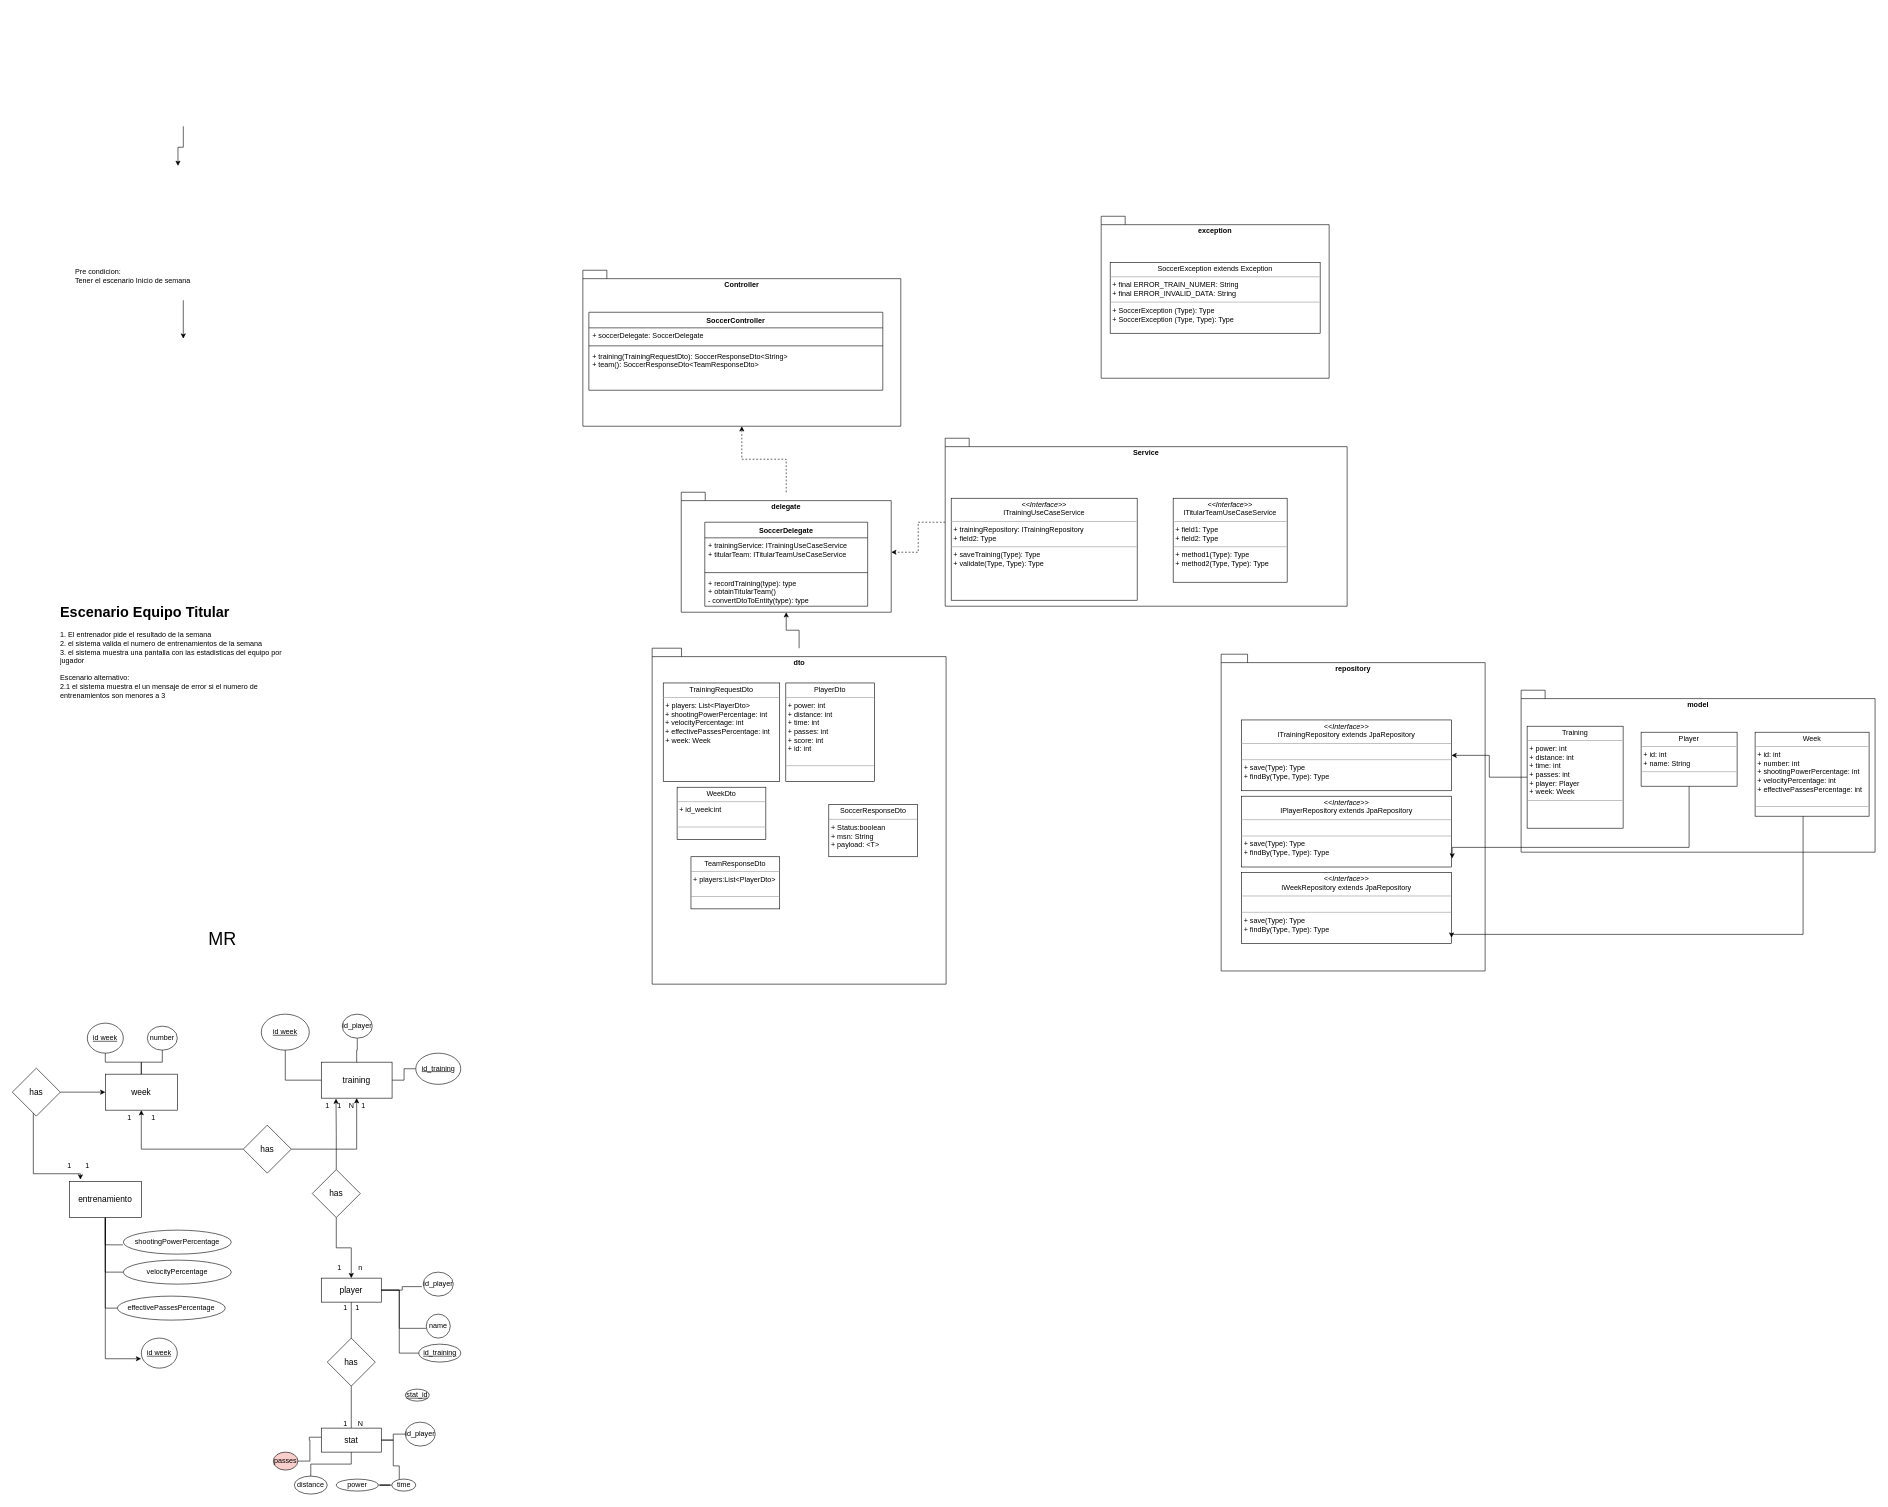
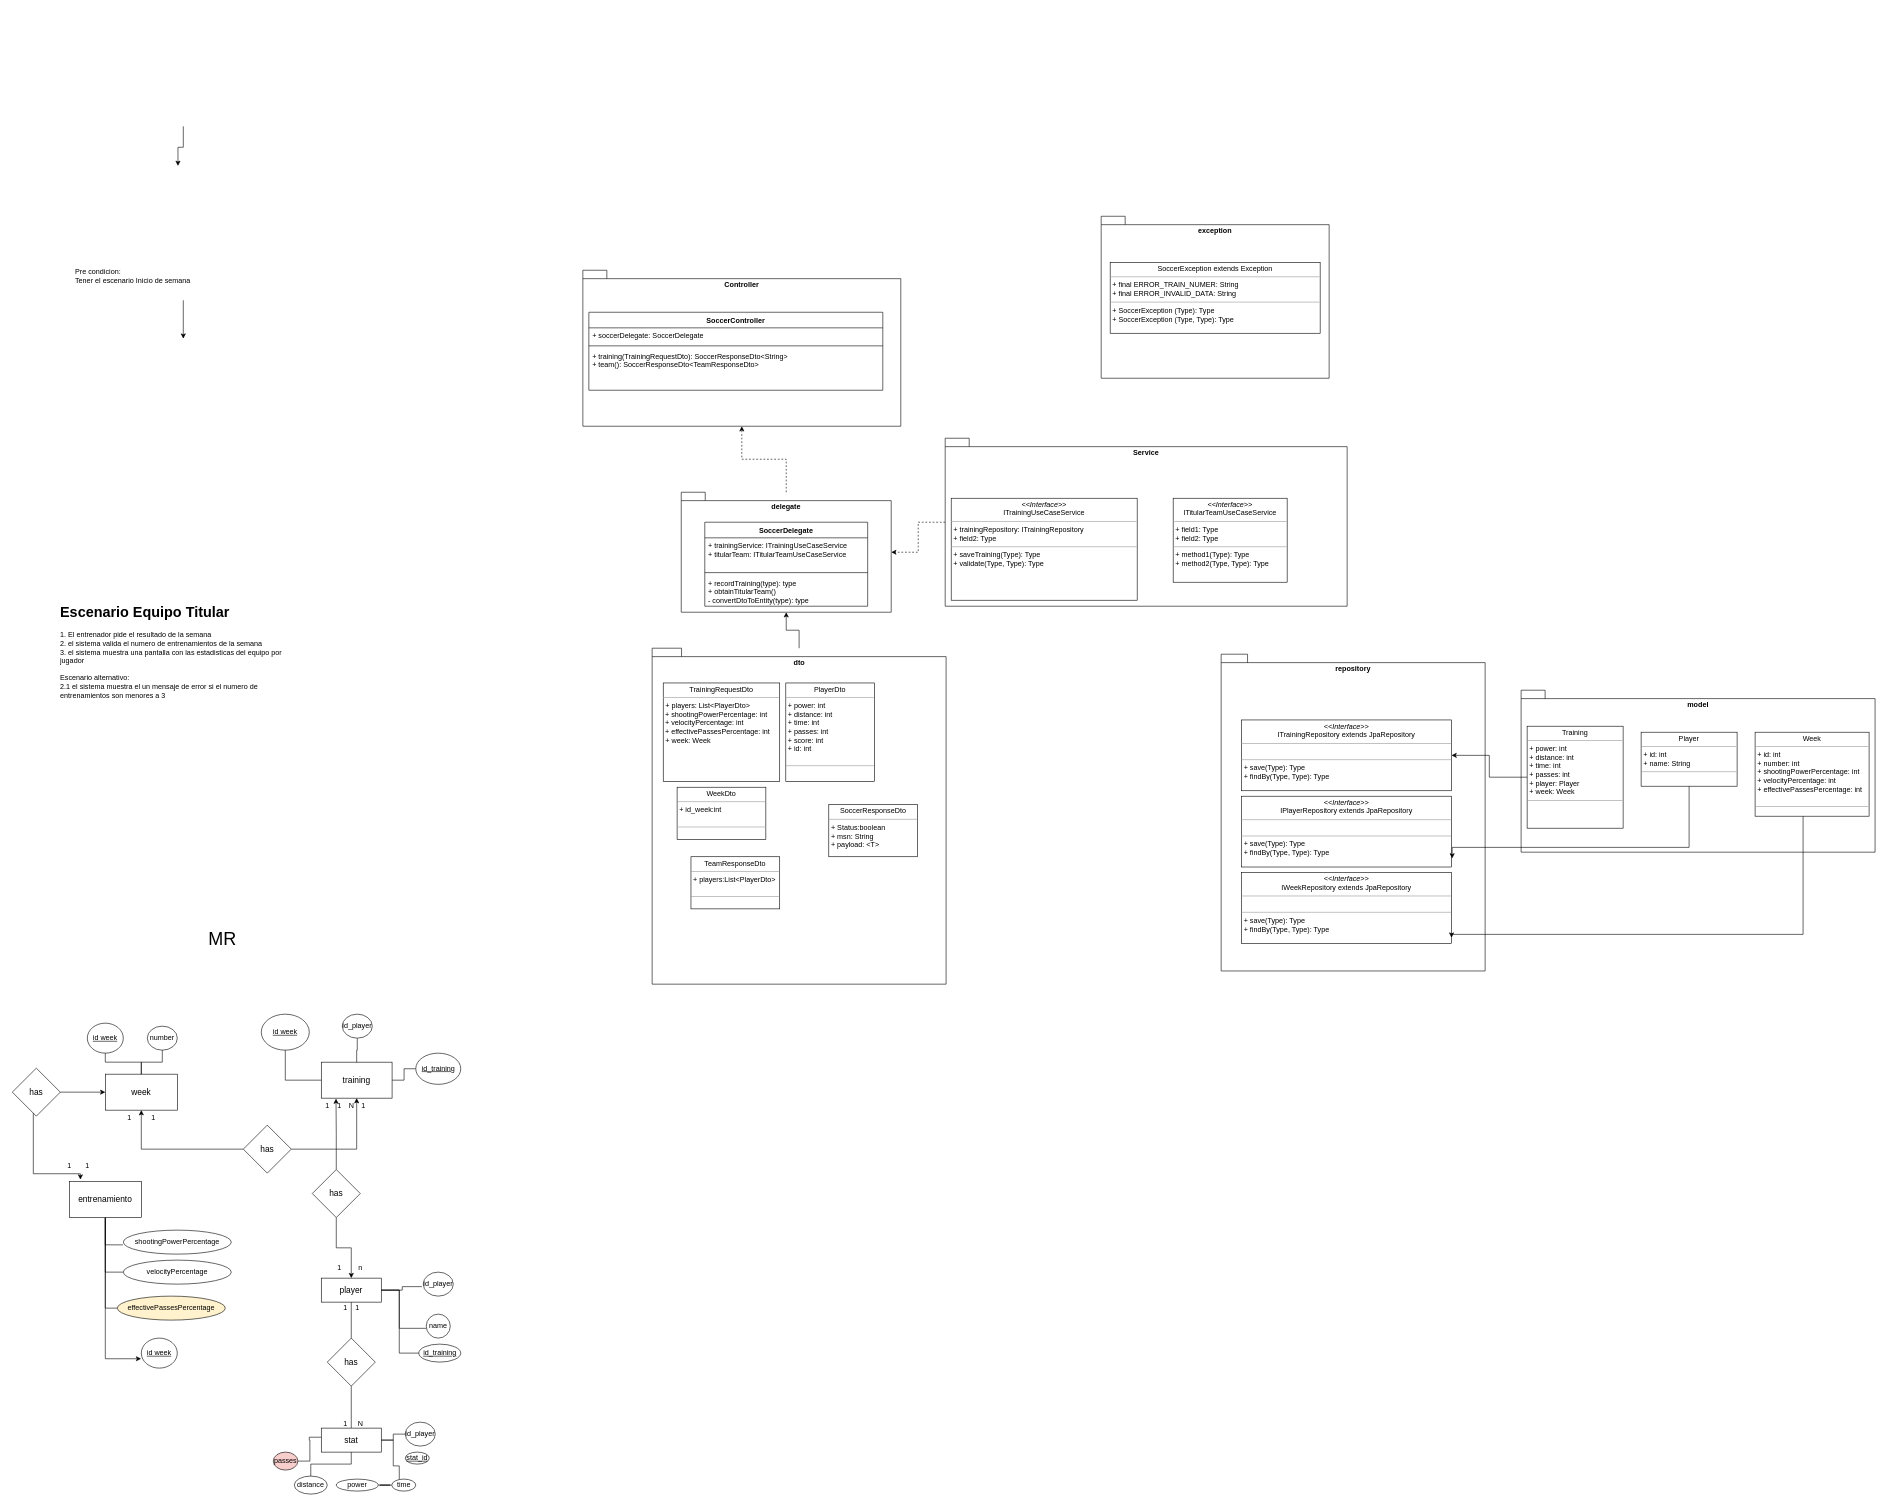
(171, 1308) -> (171, 1308)
(417, 1395) -> (417, 1458)
